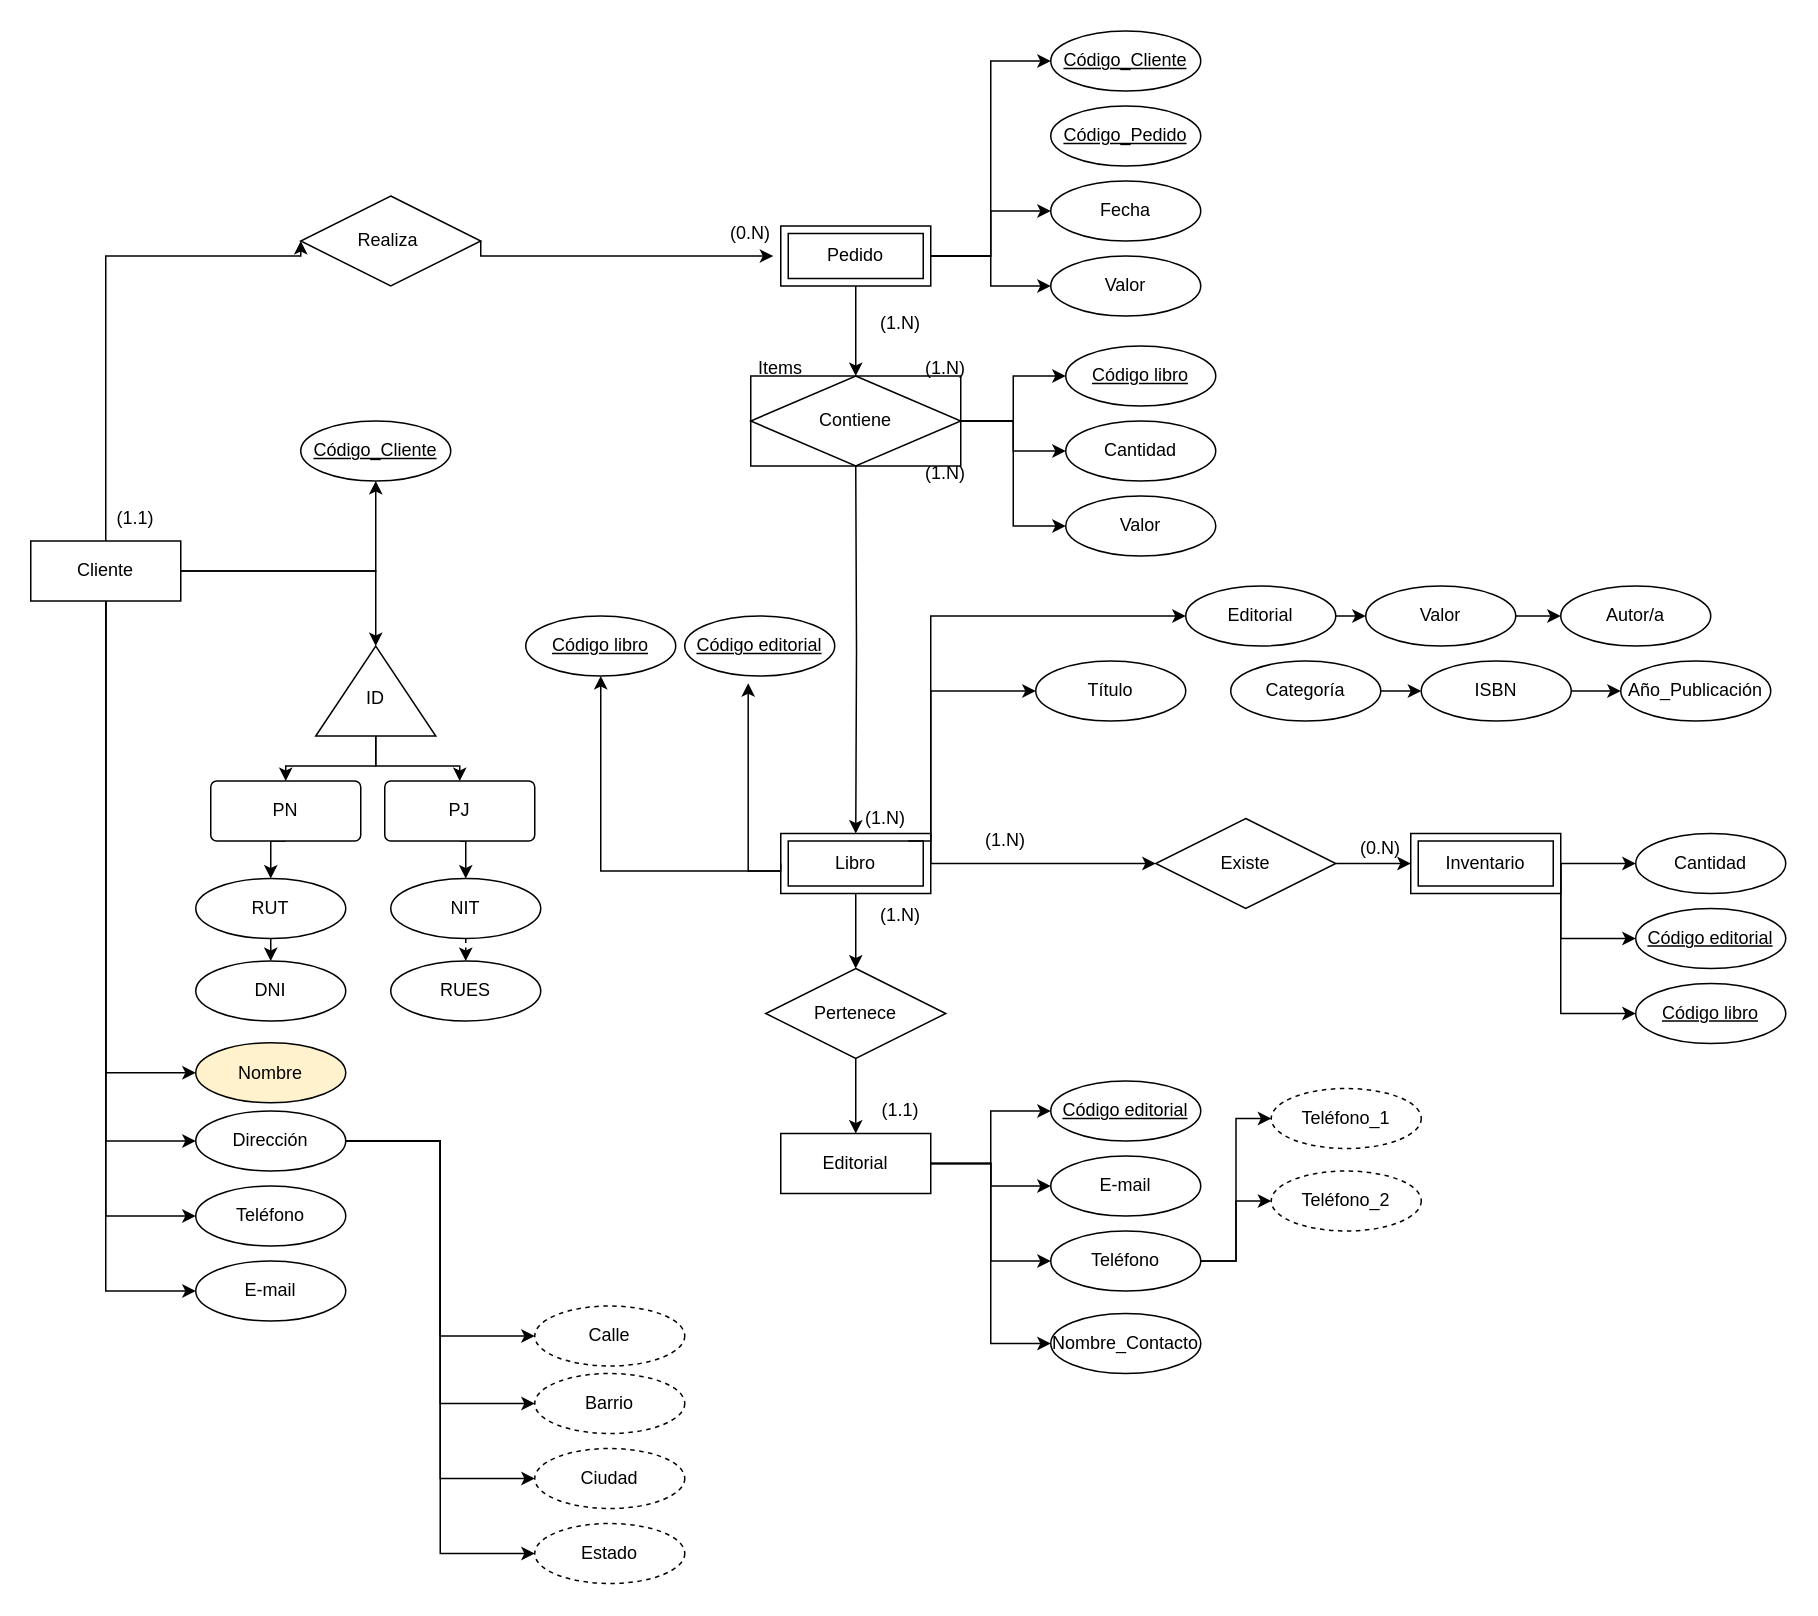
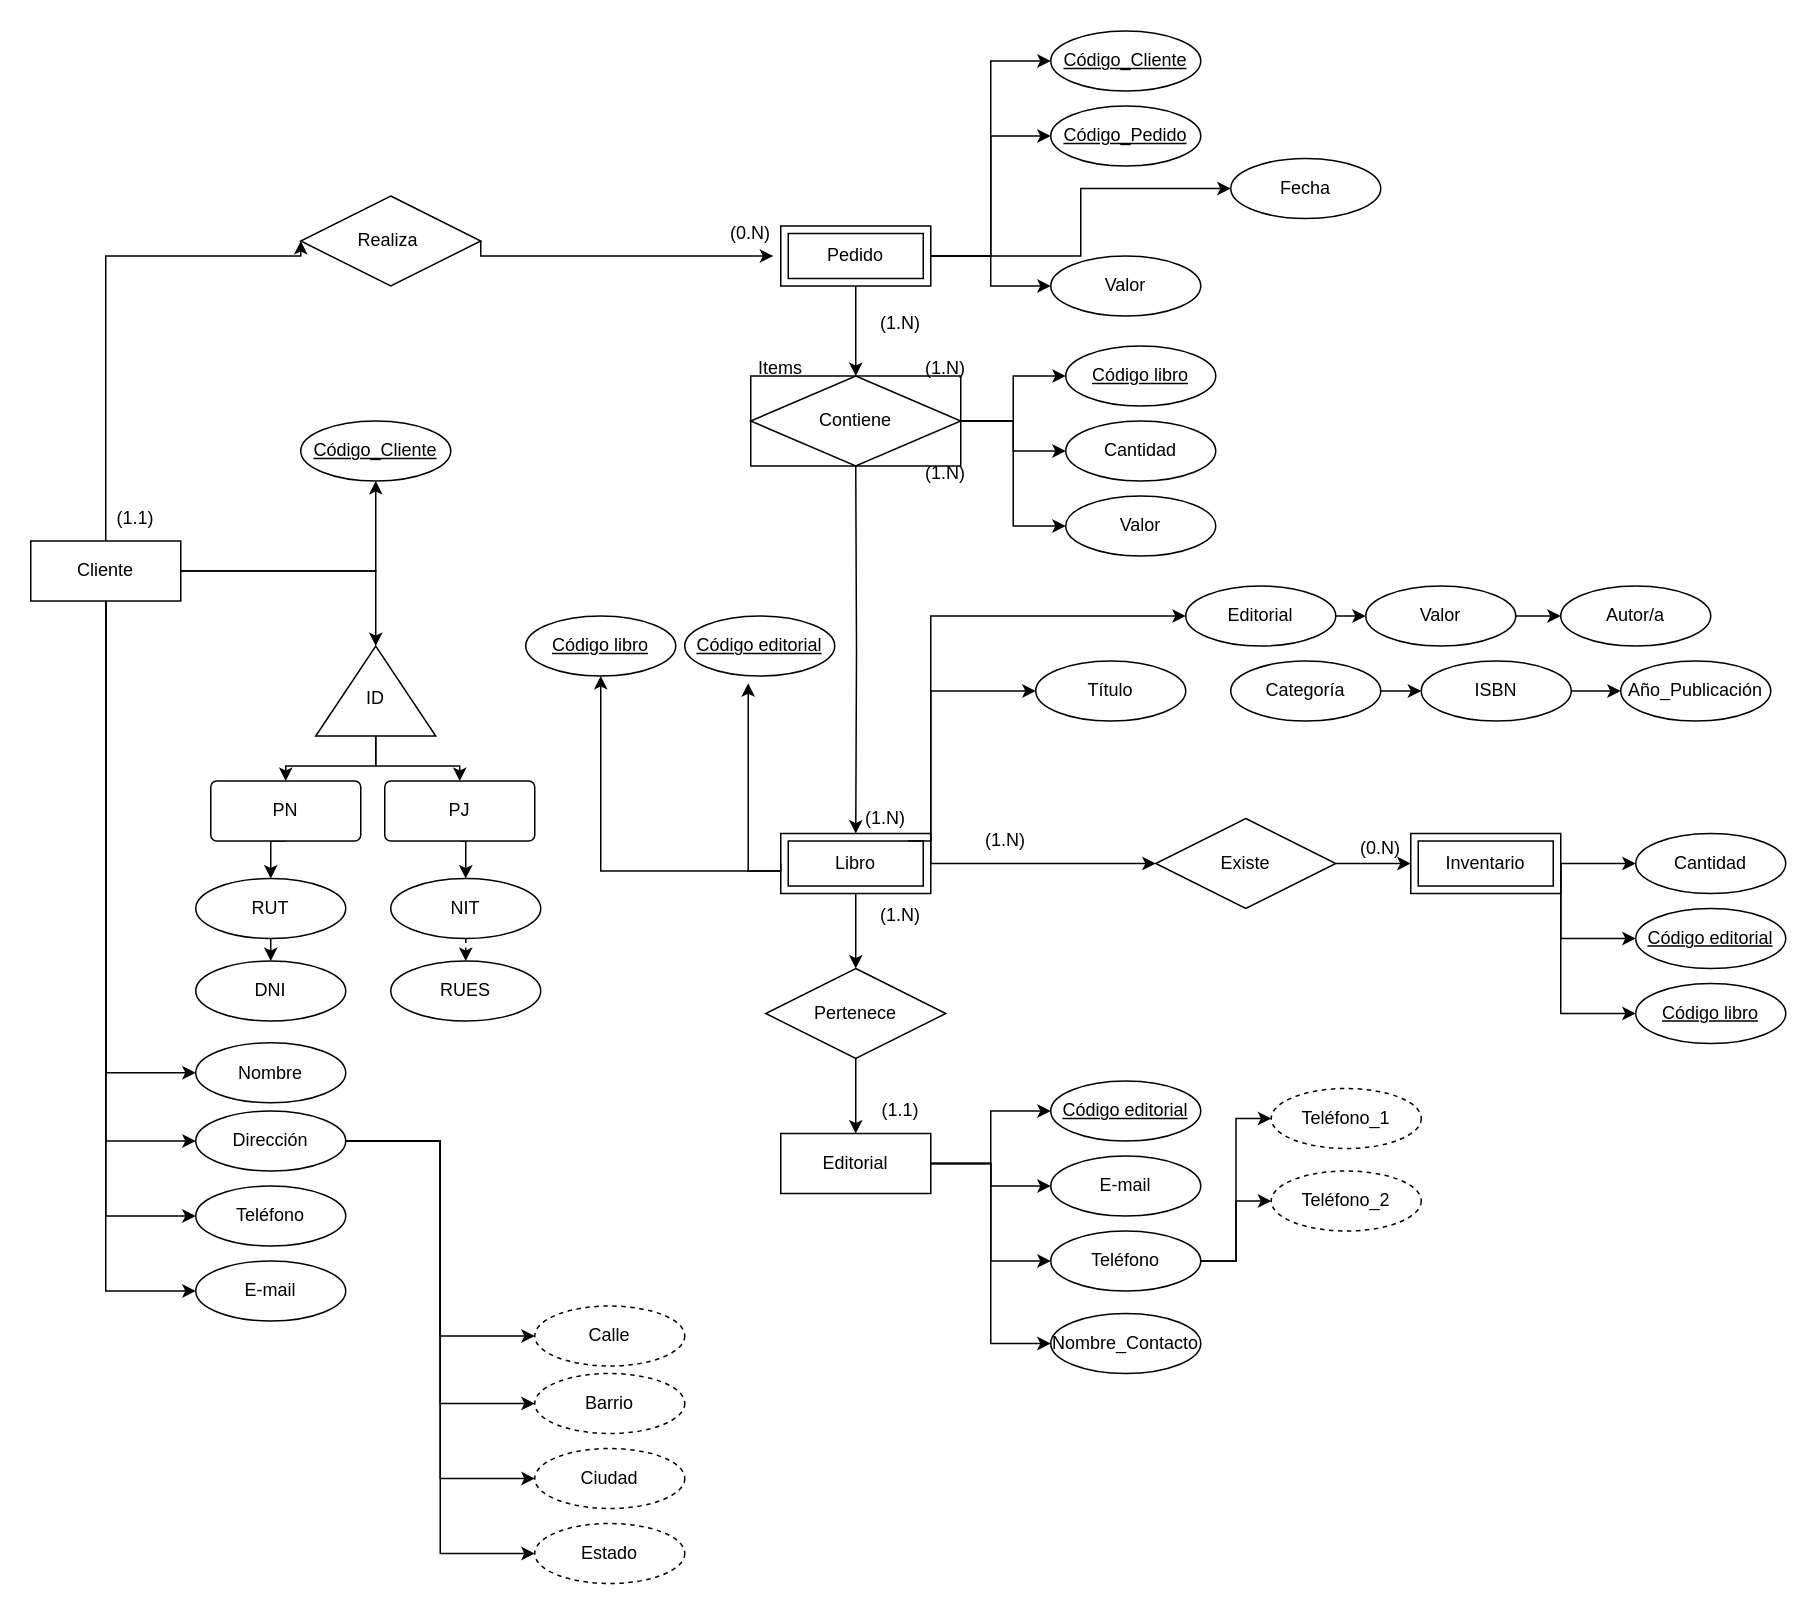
none -> (1016, 136)
(1126, 211) -> (1306, 188)
(271, 1073) -> (271, 1073)
